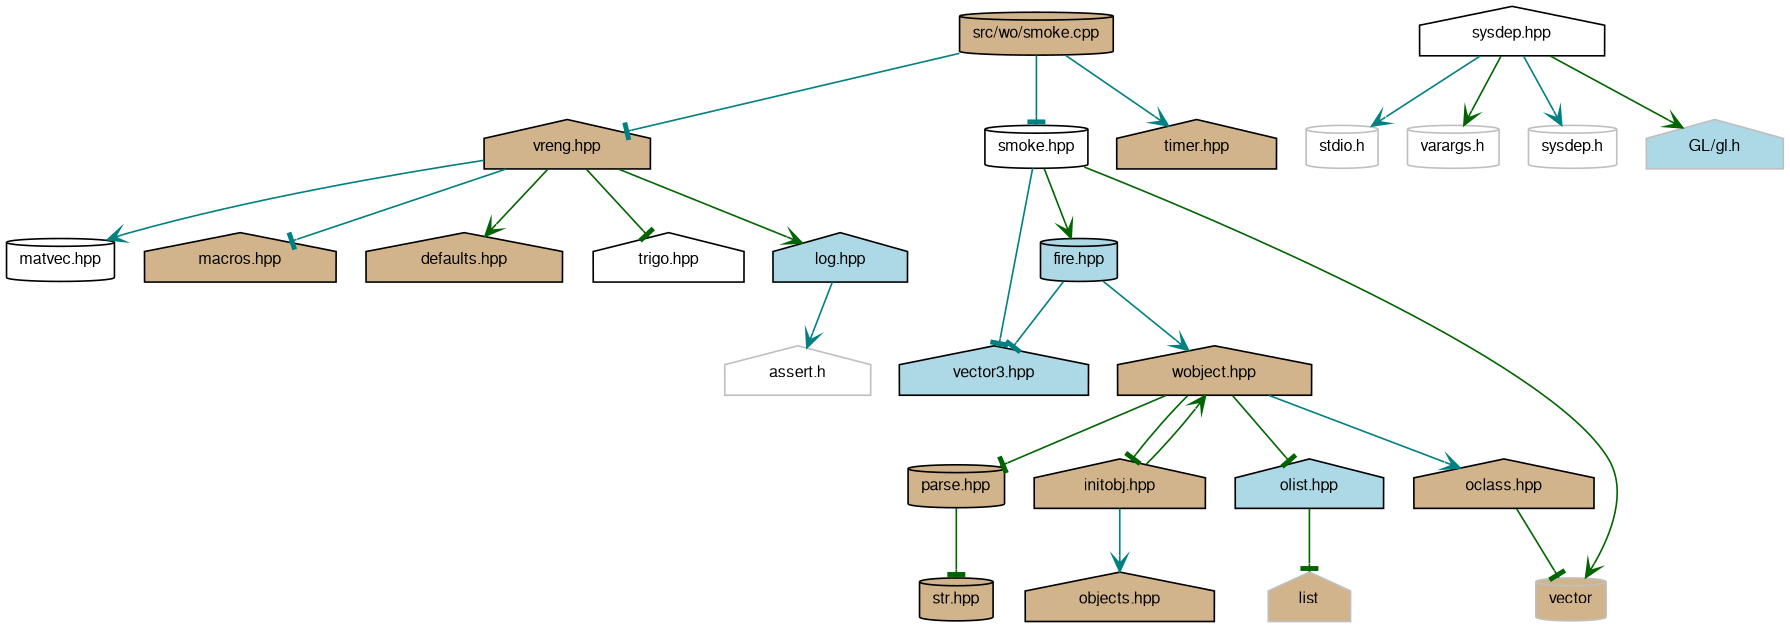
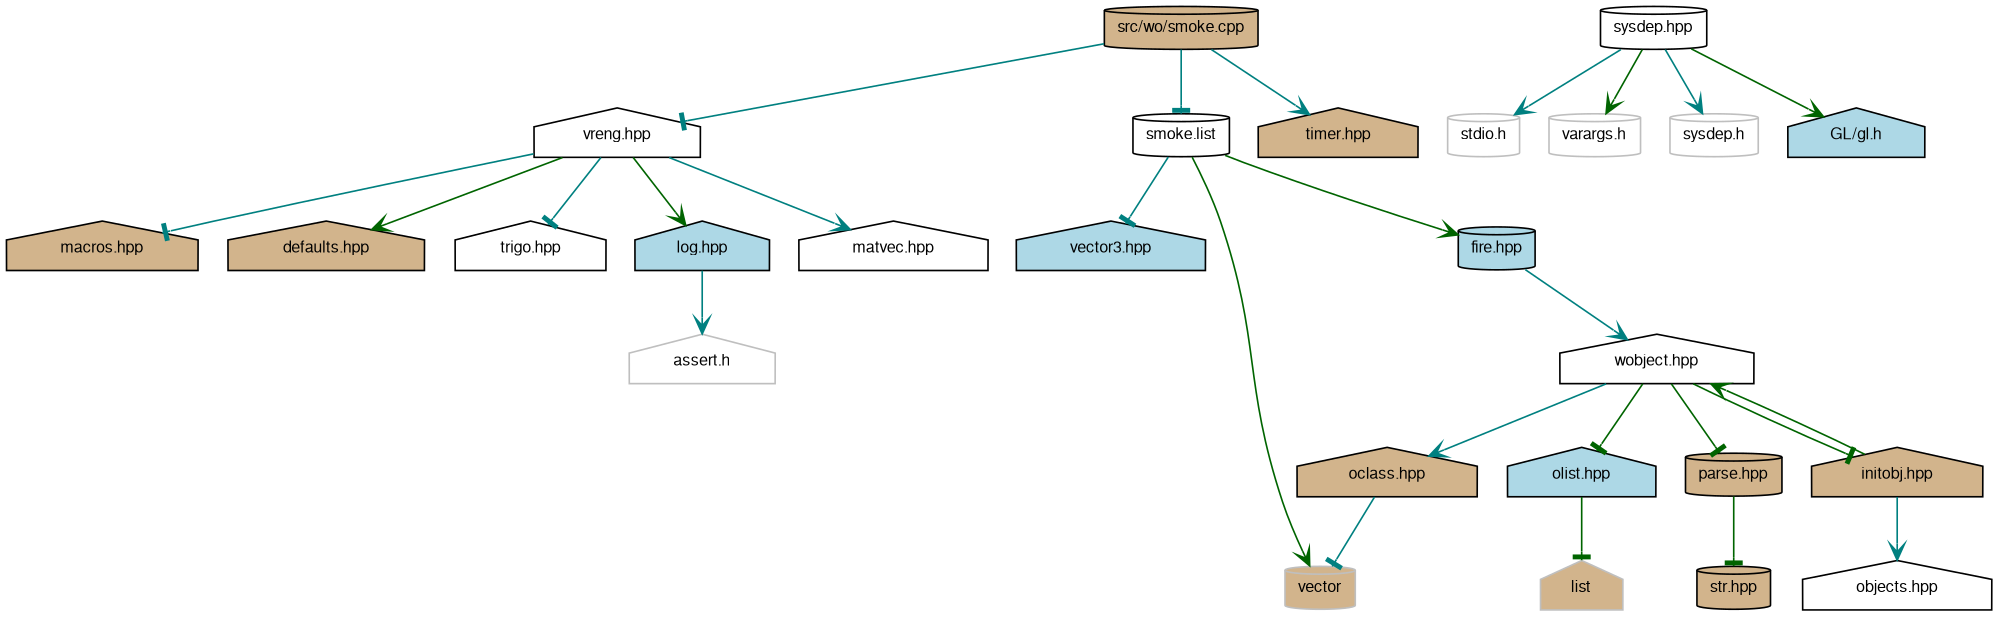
(1512, 34) -> (1654, 28)
(567, 147) -> (617, 135)
(1036, 147) -> (1181, 135)
(1715, 147) -> (1856, 135)
(615, 200) -> (577, 188)
(60, 260) -> (893, 248)
(1040, 312) -> none
(1215, 373) -> (1657, 362)
(1535, 540) -> (1356, 528)
(1120, 599) -> (1897, 588)
